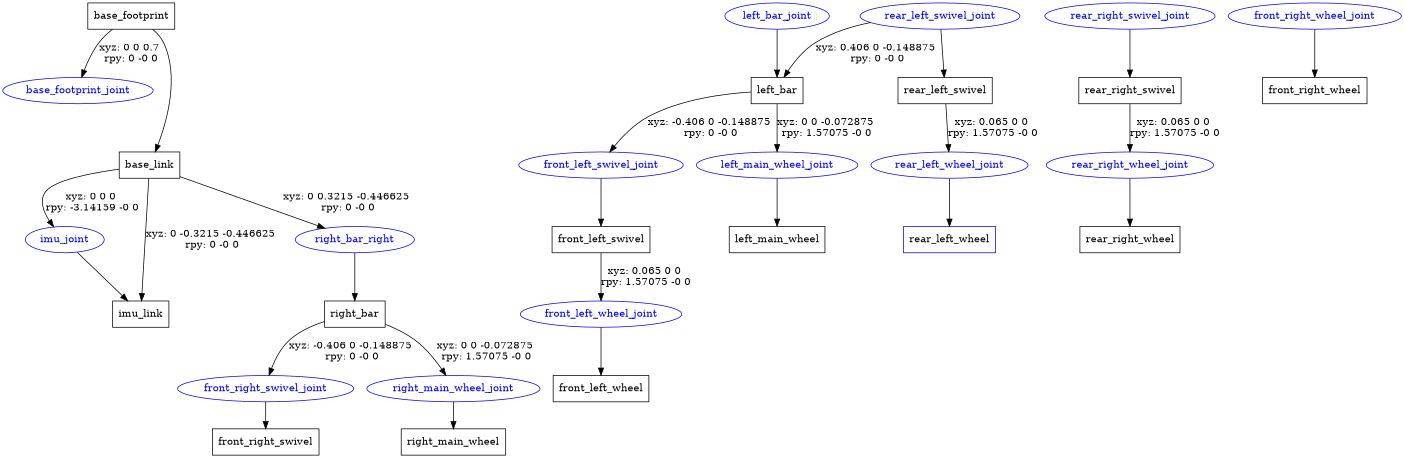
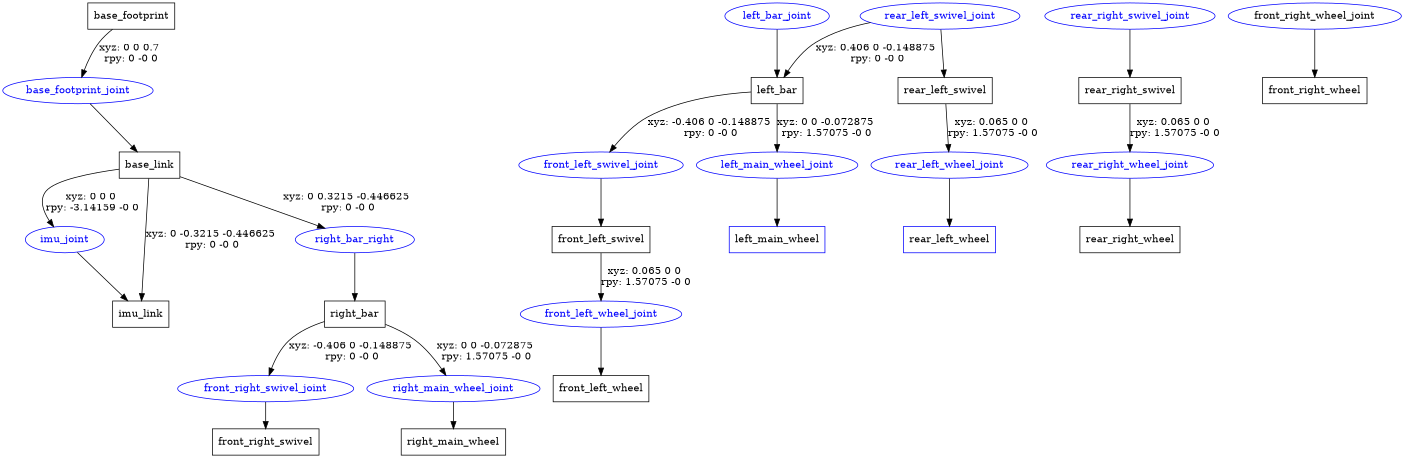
(1315, 16) -> (1315, 16)
(171, 86) -> (111, 125)
(777, 240) -> (777, 240)
